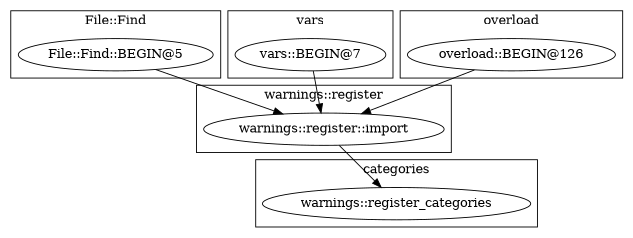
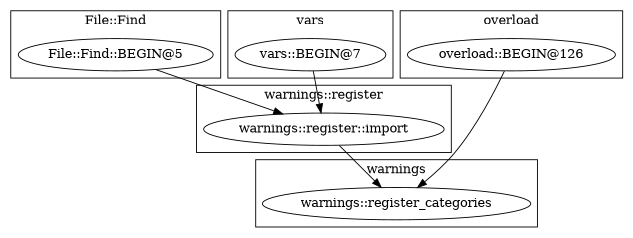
(420, 91) -> (471, 131)
(397, 170) -> (397, 170)
